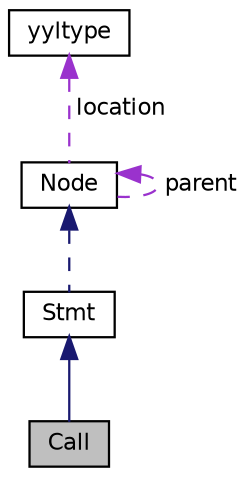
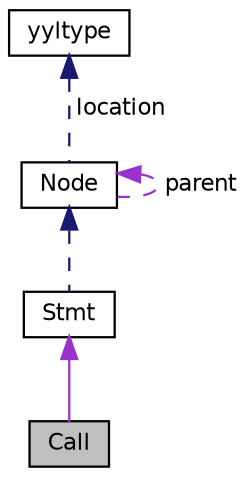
(69, 121) -> (69, 121)
(69, 391) -> (69, 391)
